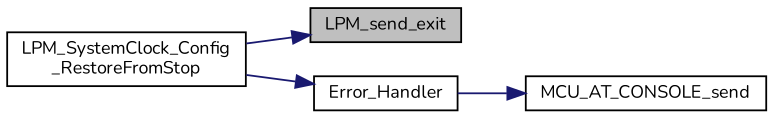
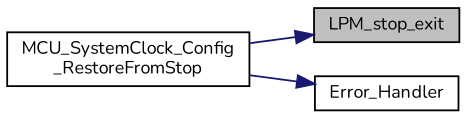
(386, 25) -> (387, 25)
(127, 59) -> (128, 59)
(646, 93) -> none
